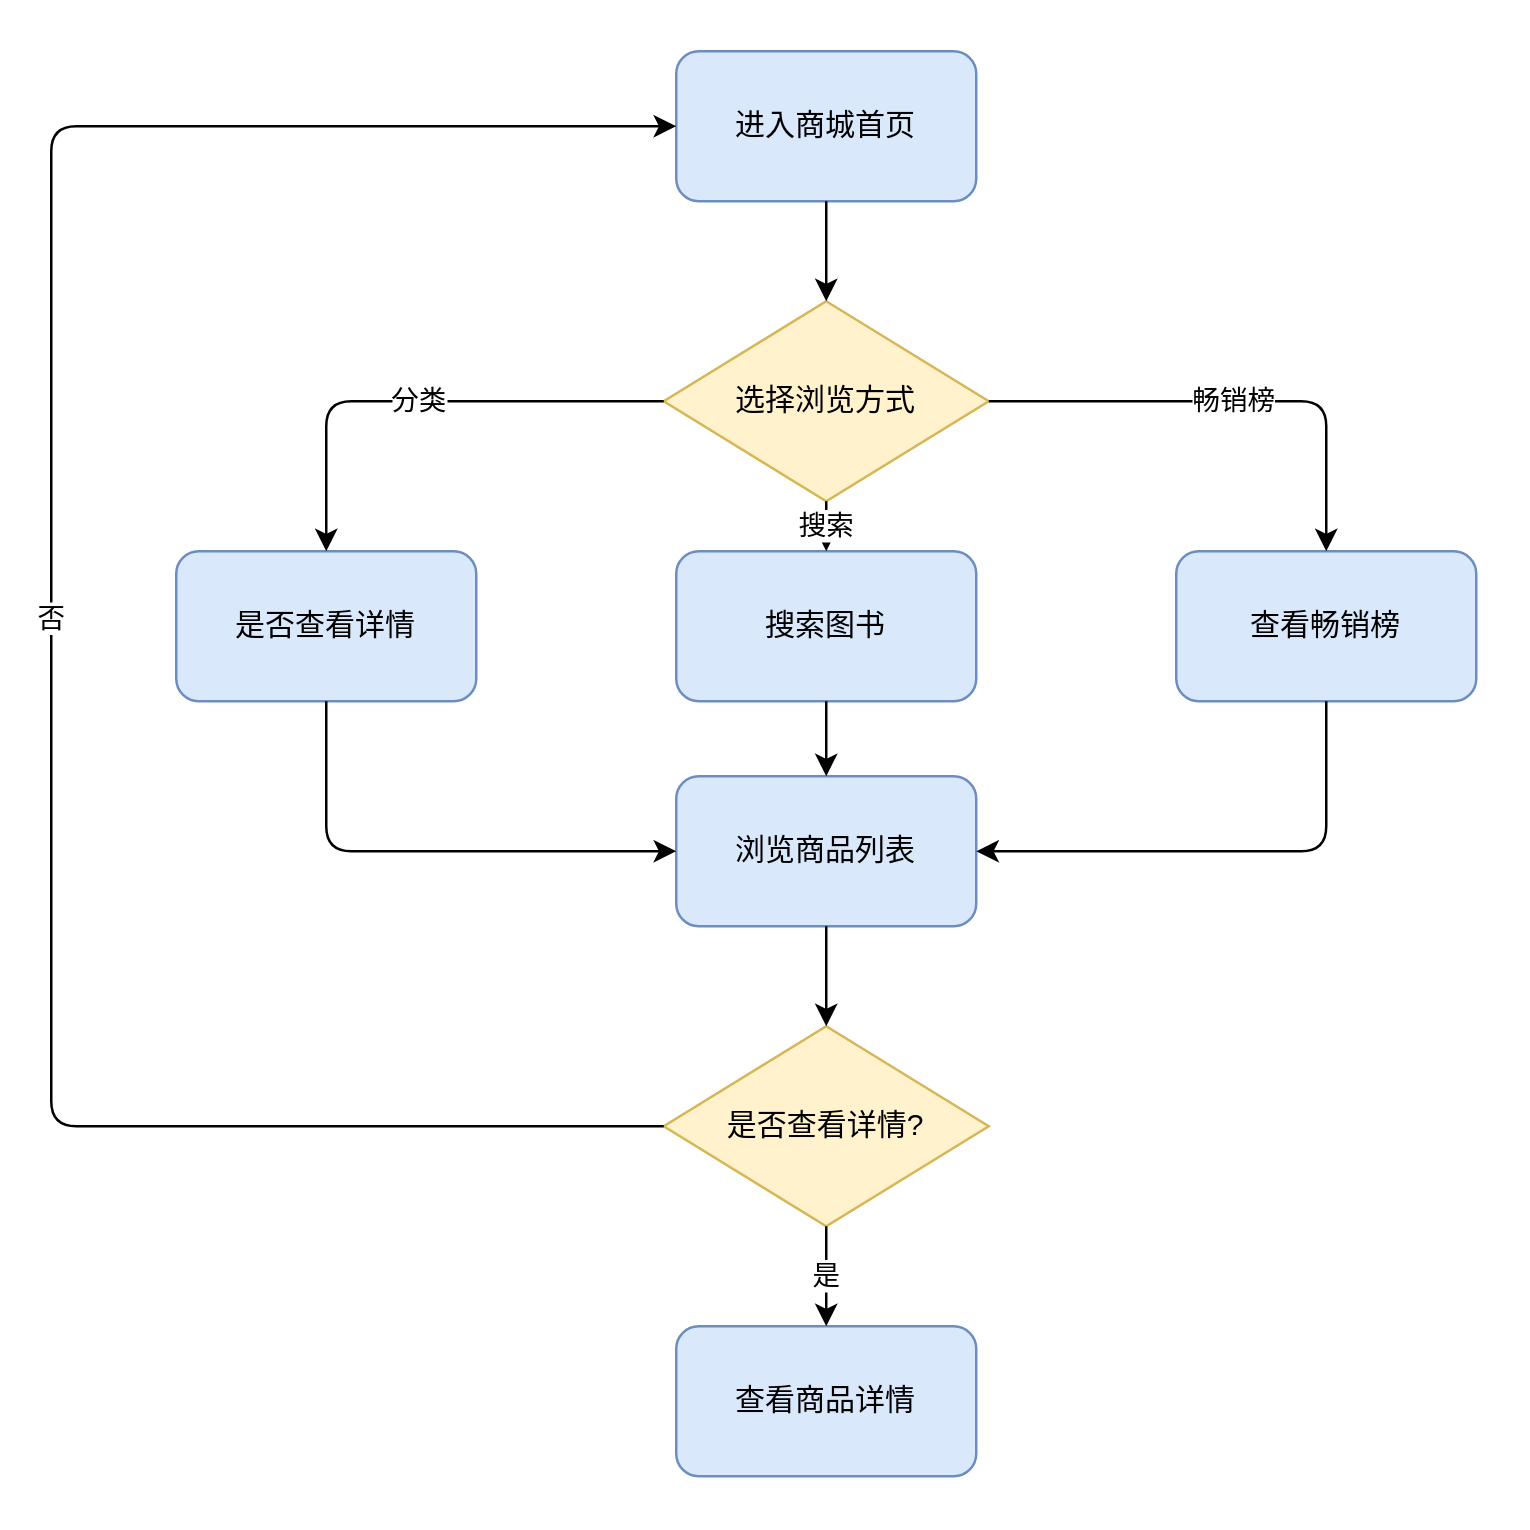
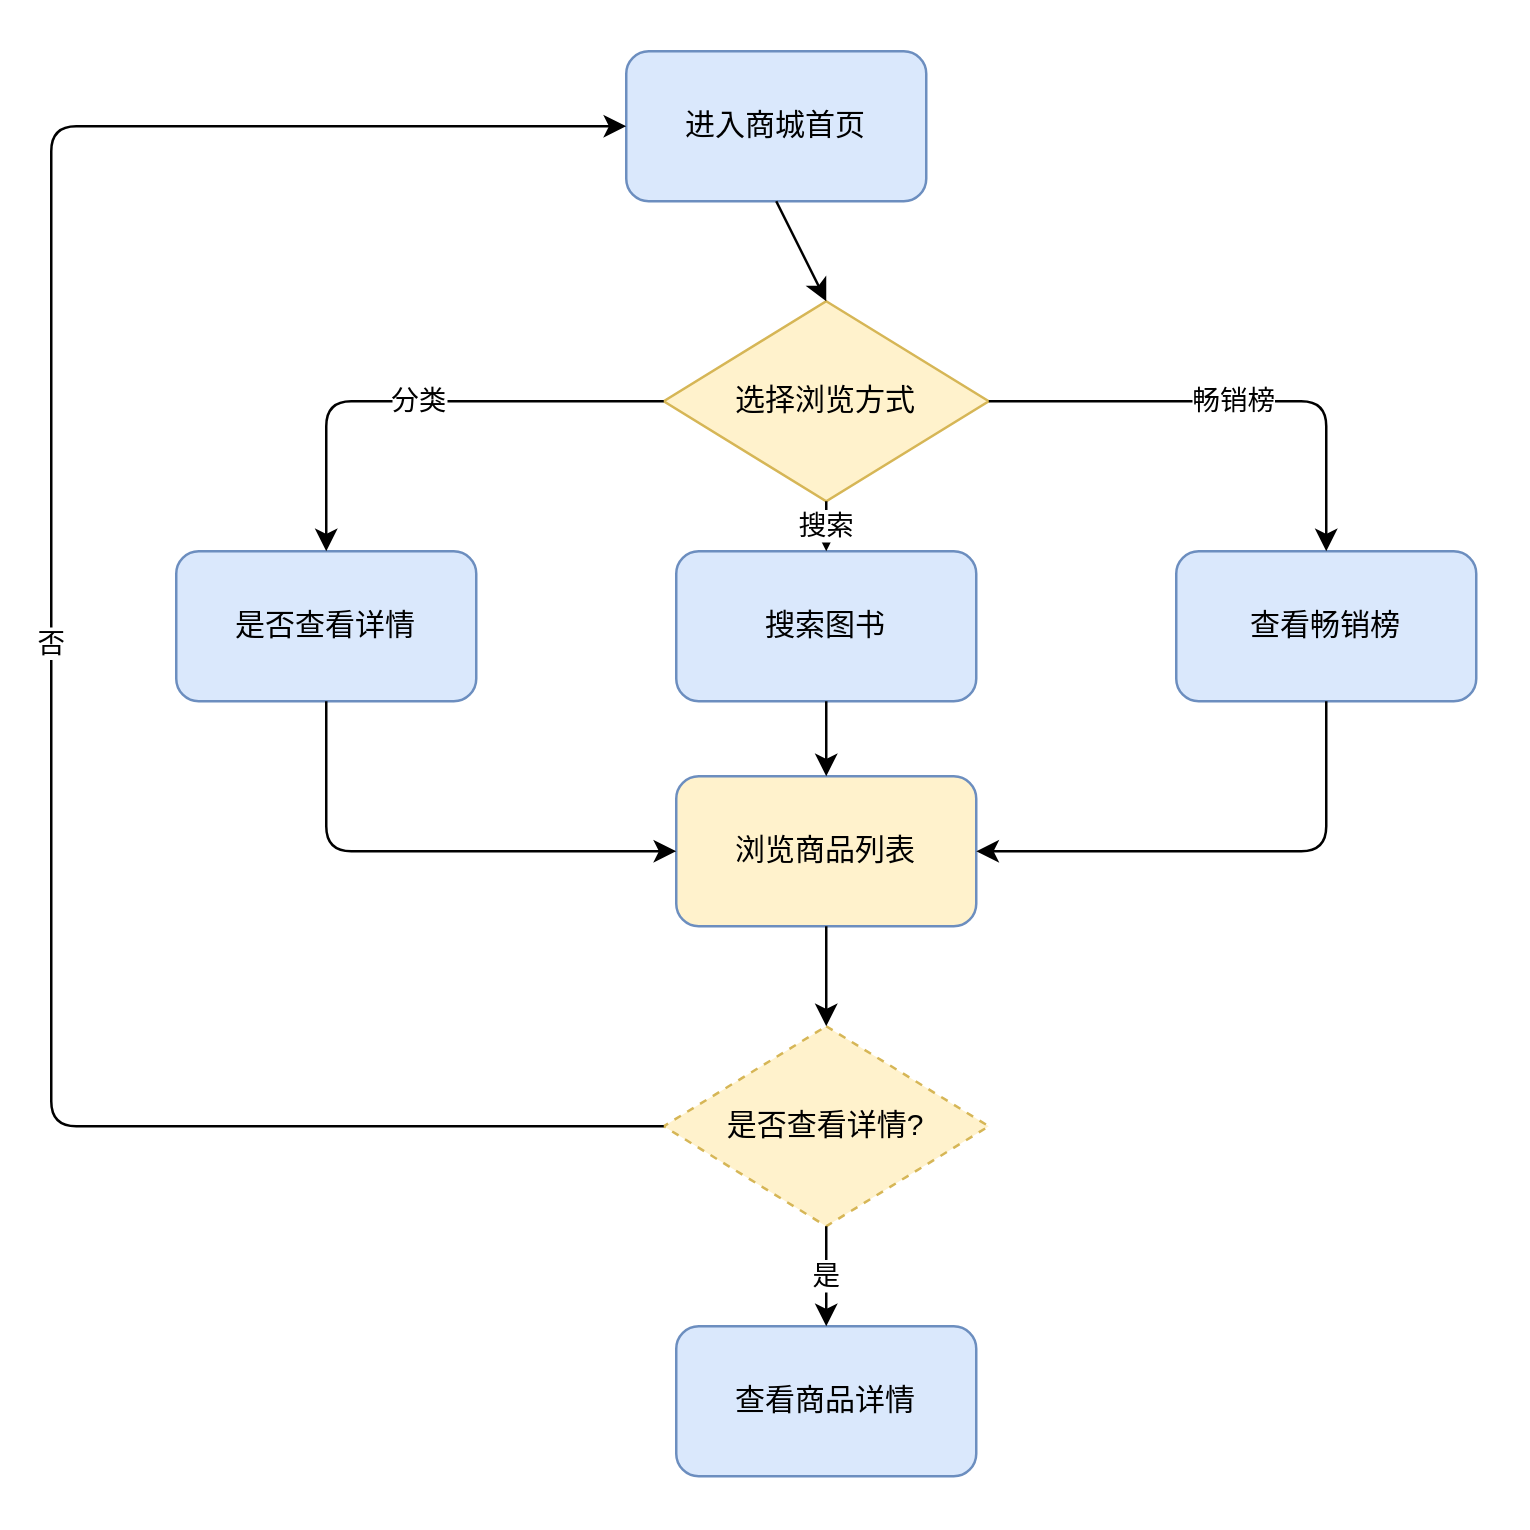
(826, 126) -> (776, 126)
(826, 851) -> (826, 851)
(826, 1126) -> (826, 1126)
